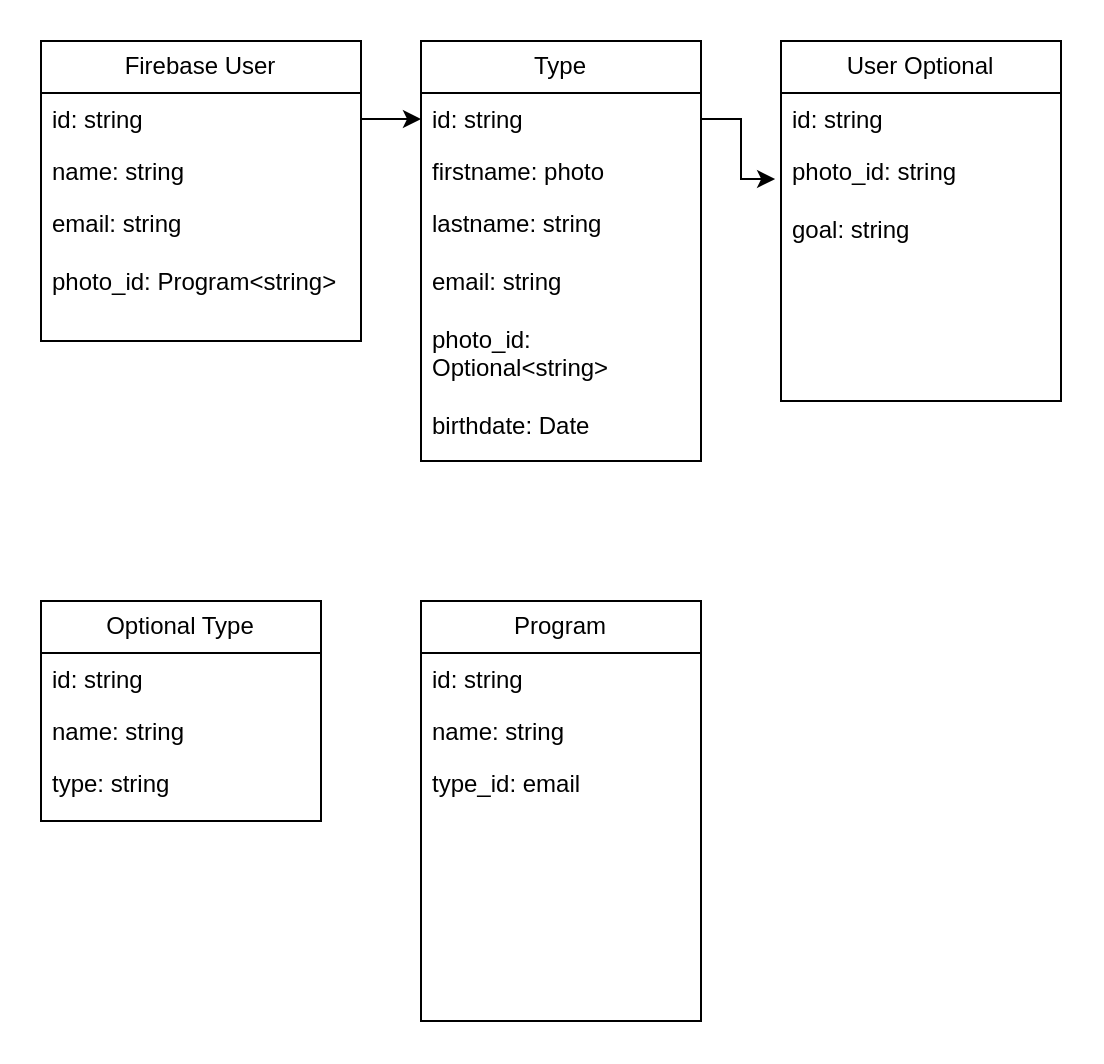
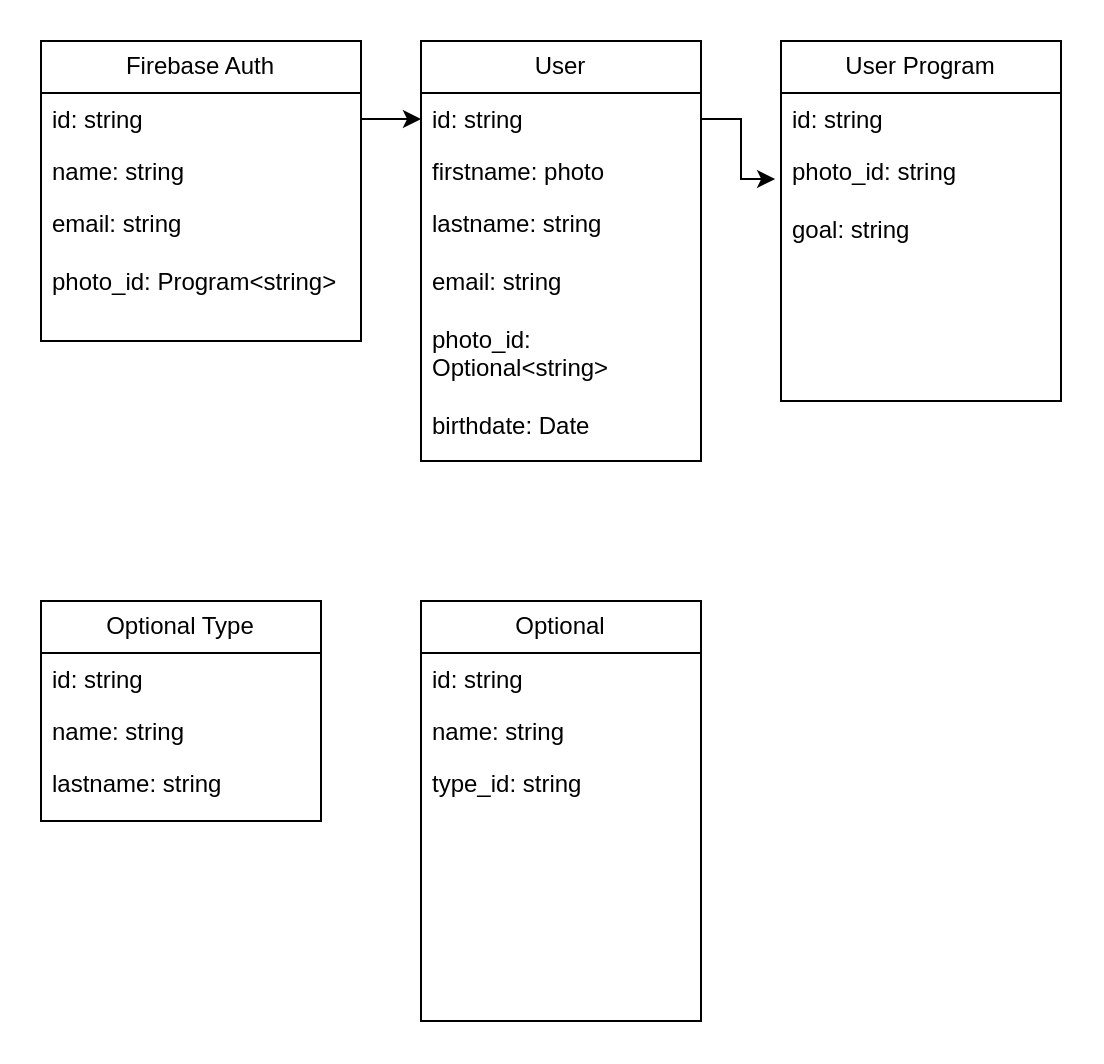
(201, 67) -> (201, 67)
(561, 67) -> (561, 67)
(921, 67) -> (921, 67)
(561, 627) -> (561, 627)
(124, 785) -> (148, 785)
(511, 785) -> (521, 785)
